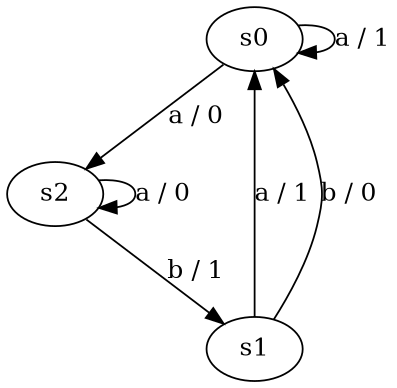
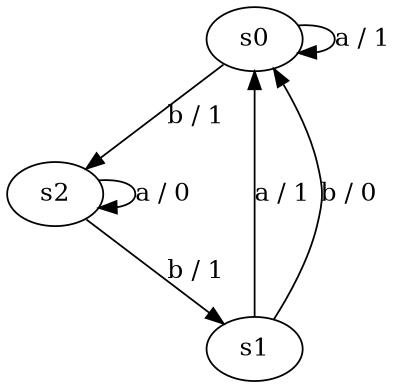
(196, 117) -> (196, 117)
